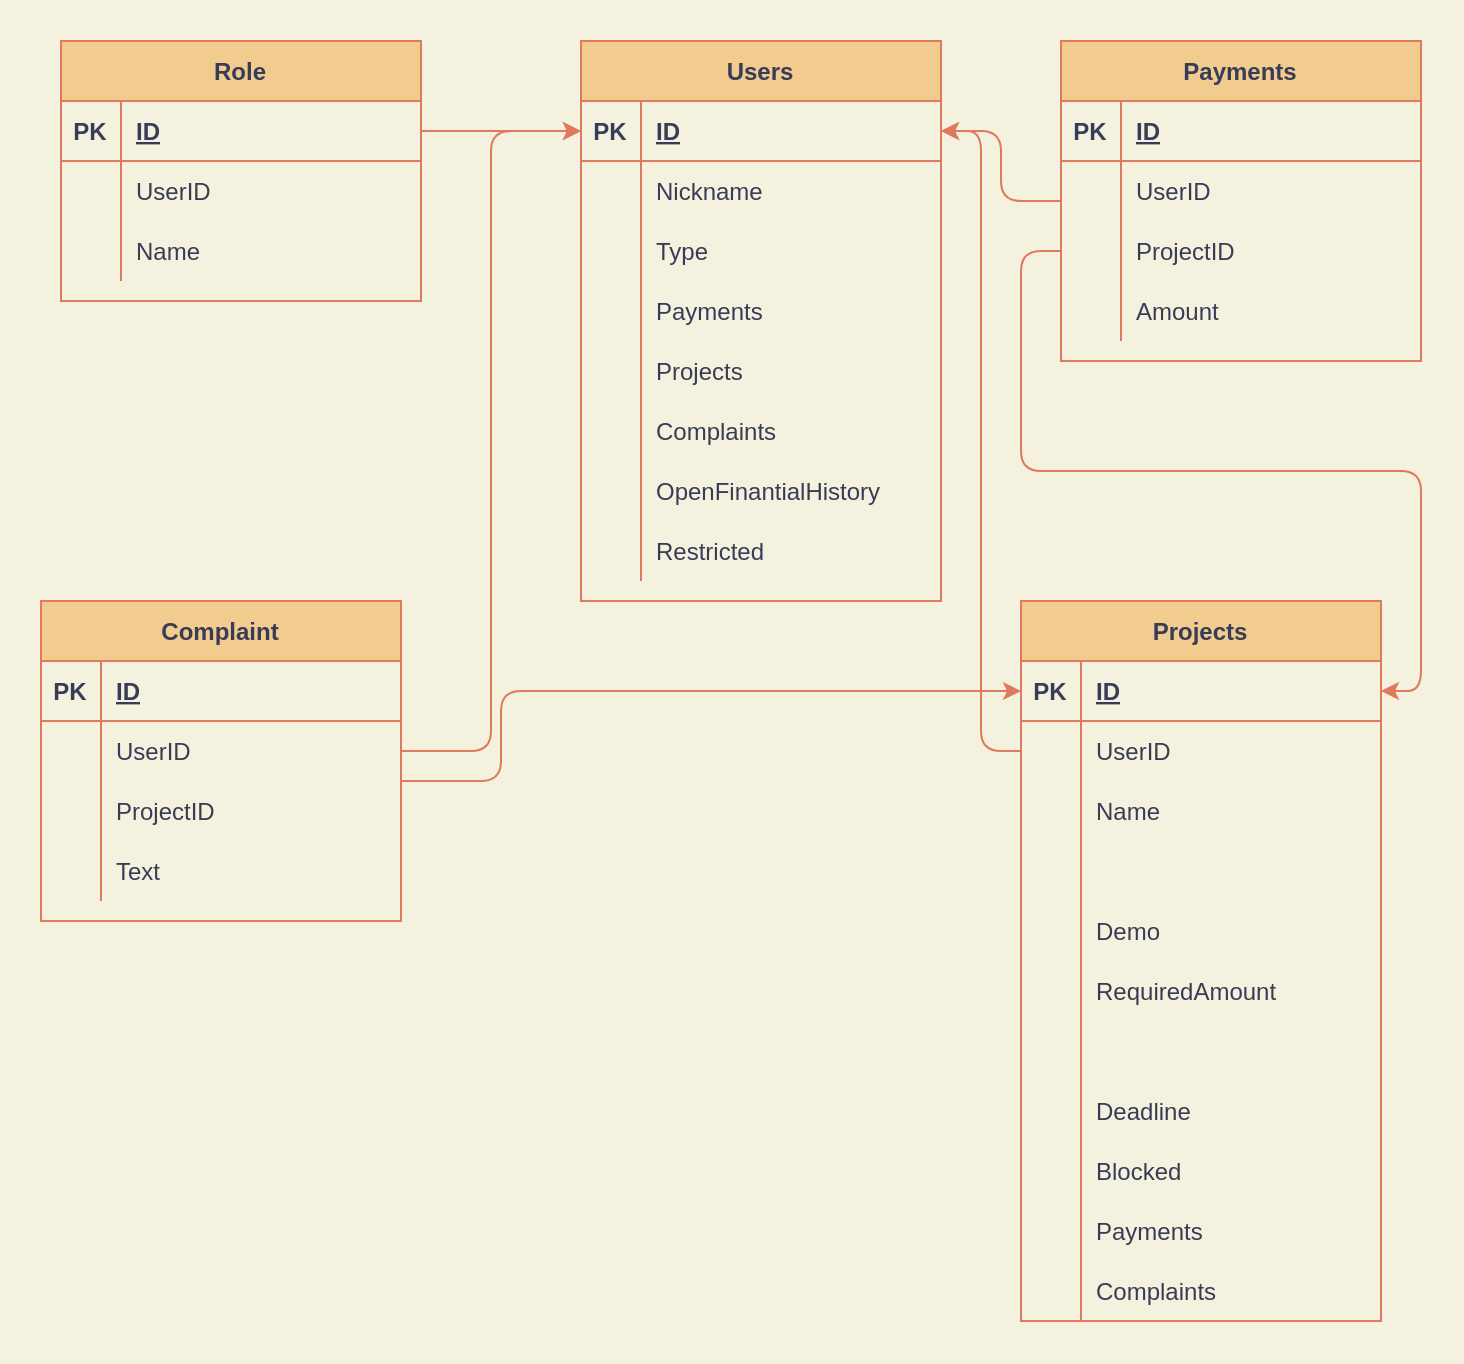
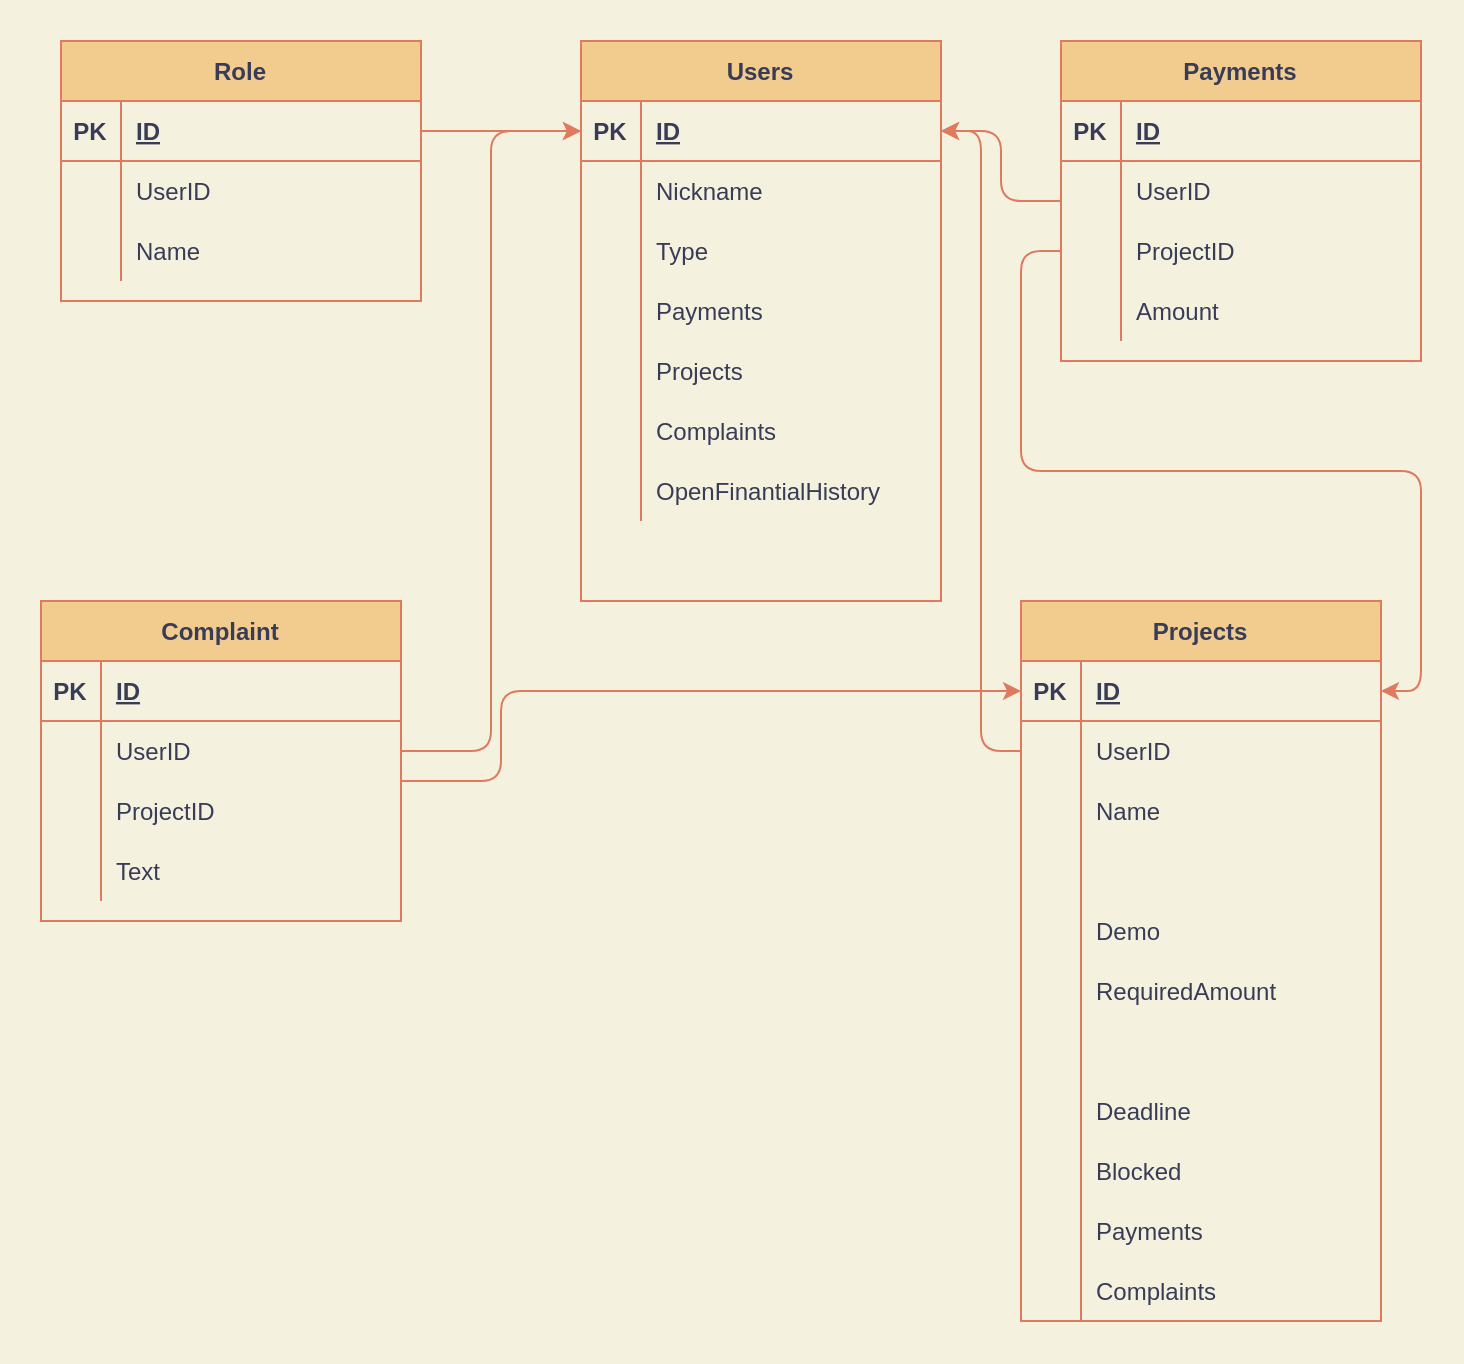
(791, 551) -> none
